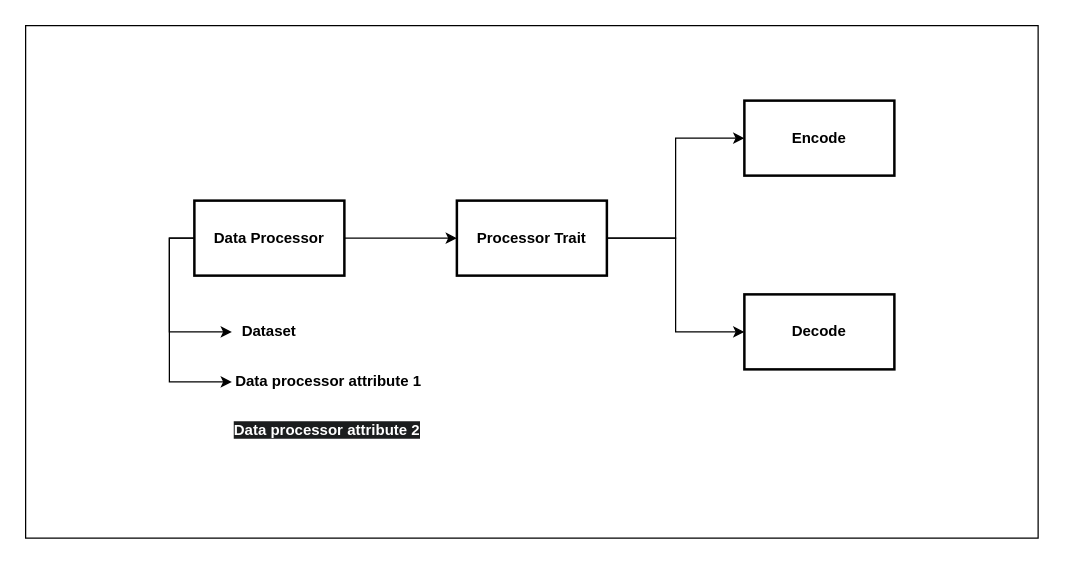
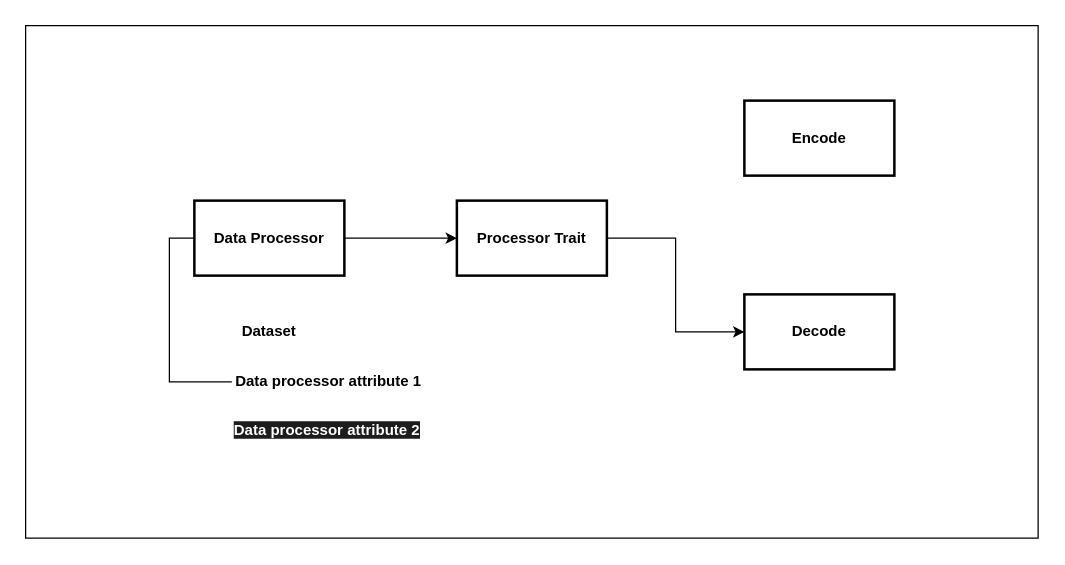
(676, 158) -> none
(198, 332) -> none
(222, 382) -> (225, 382)
